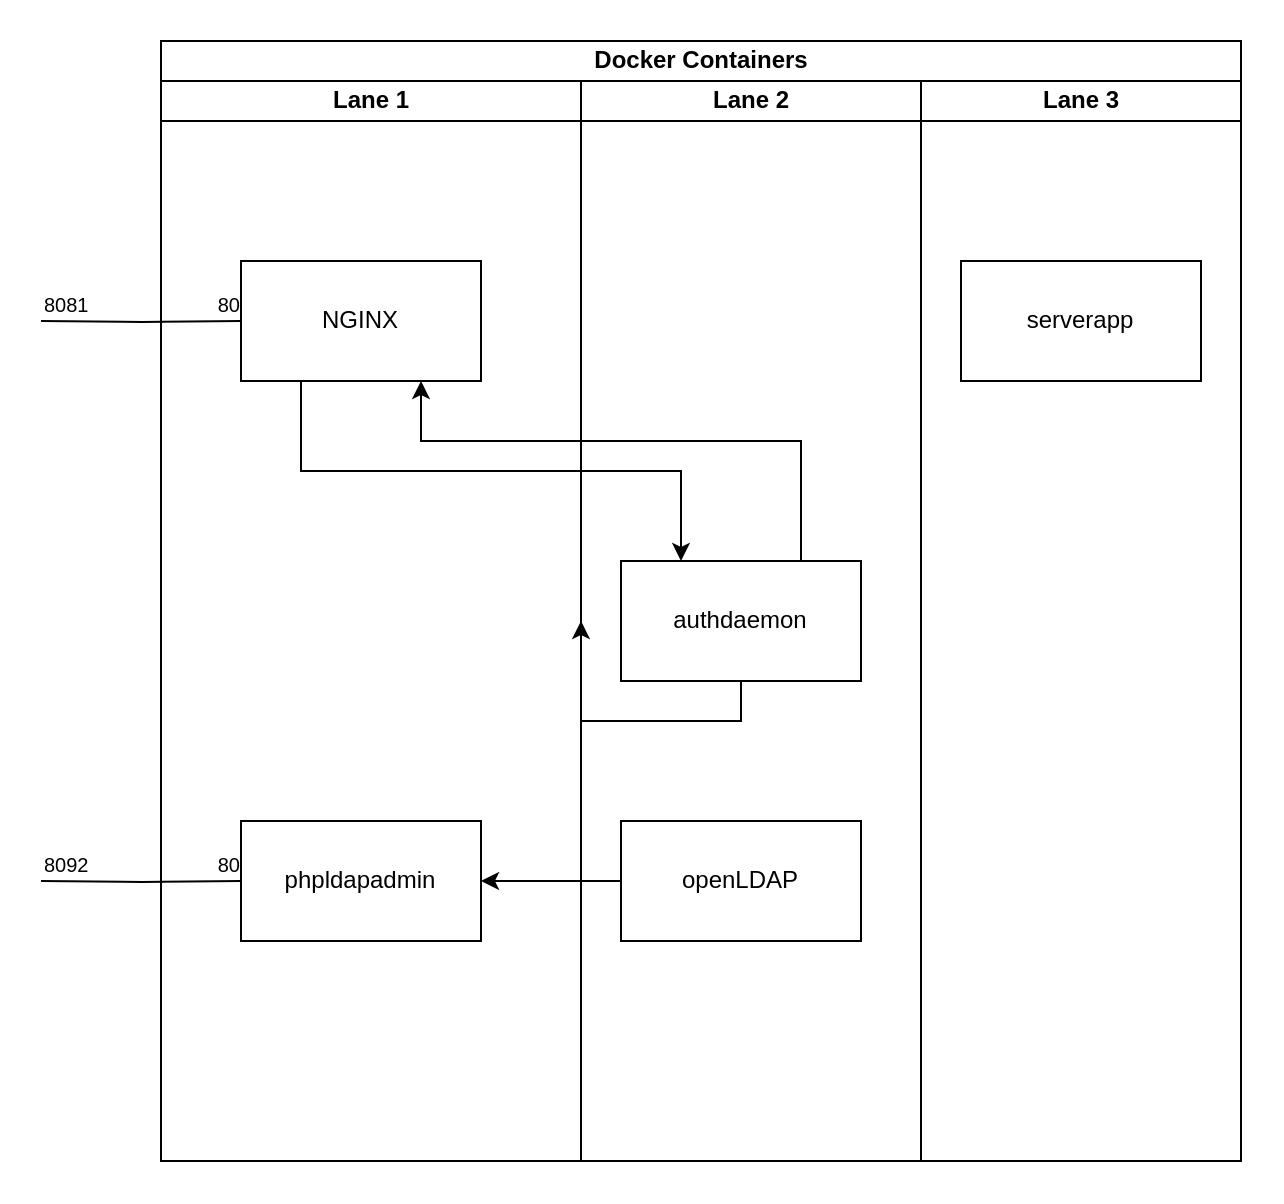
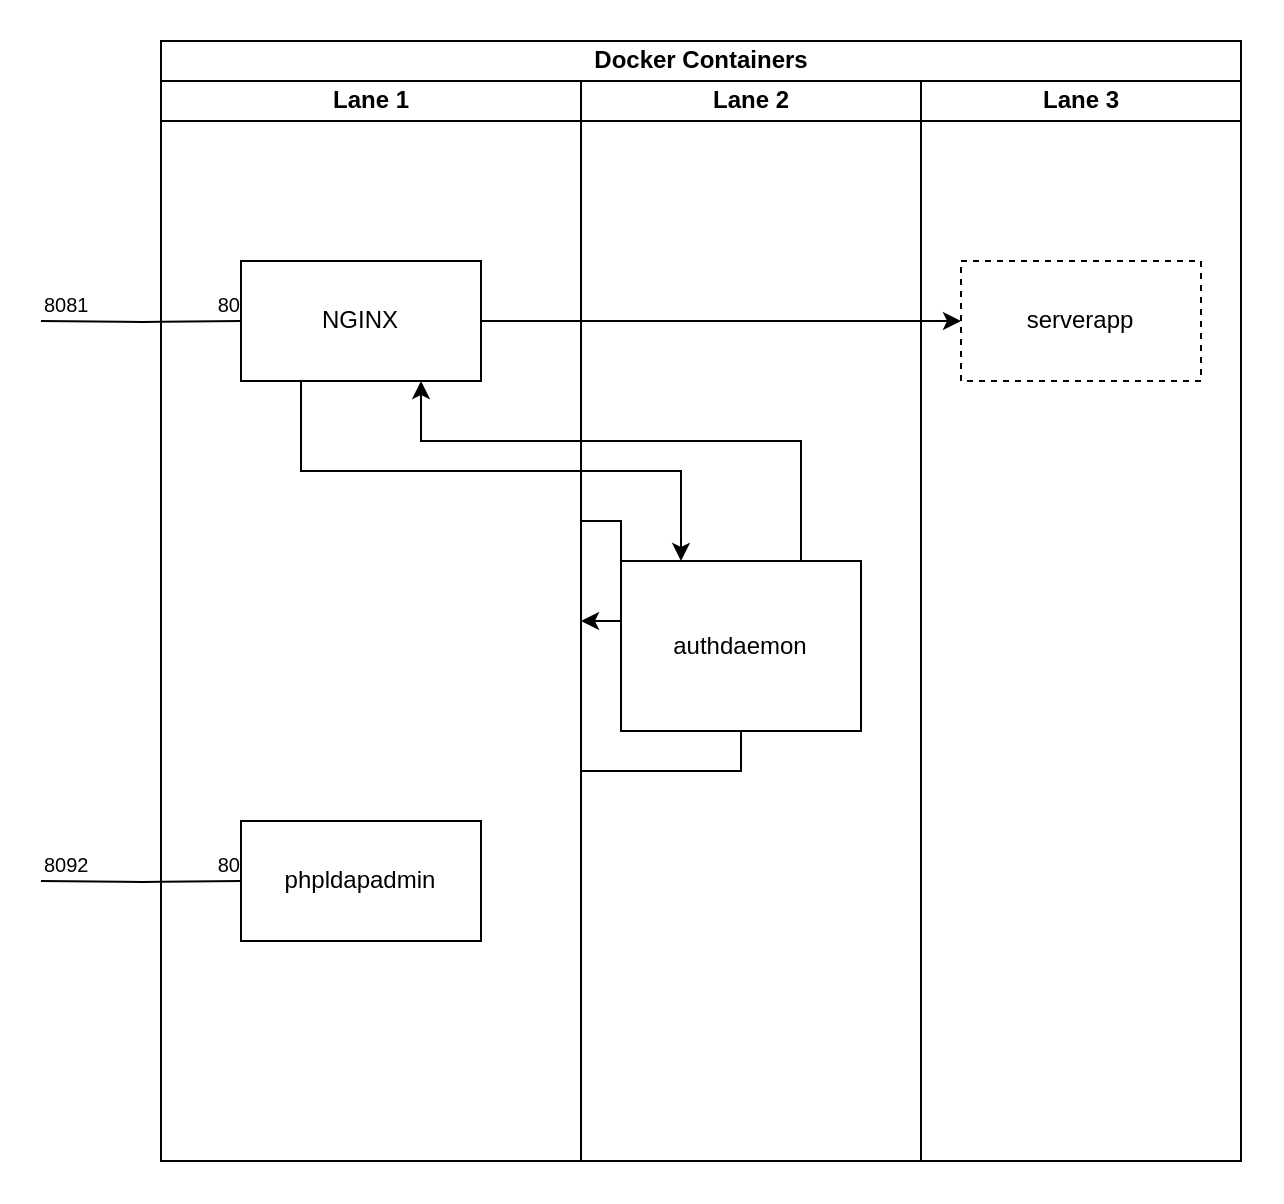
none -> (751, 321)
(1081, 321) -> (1081, 321)
(741, 621) -> (741, 646)
(536, 881) -> none
(741, 881) -> none
